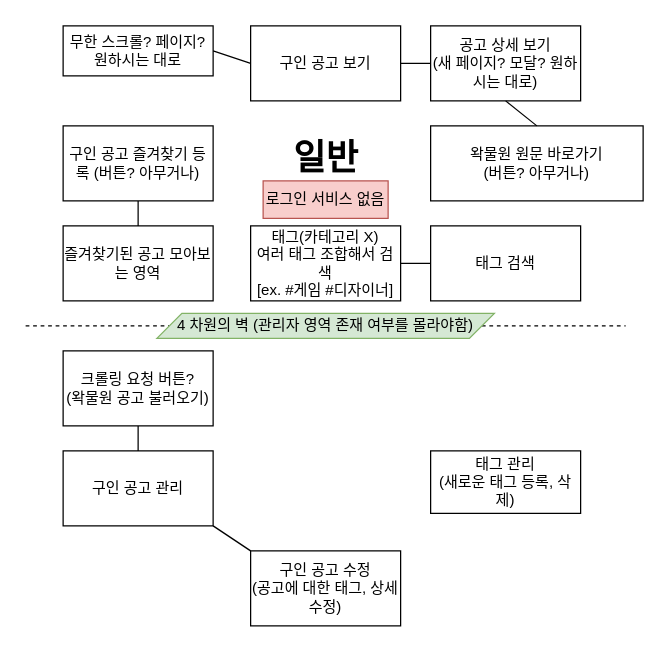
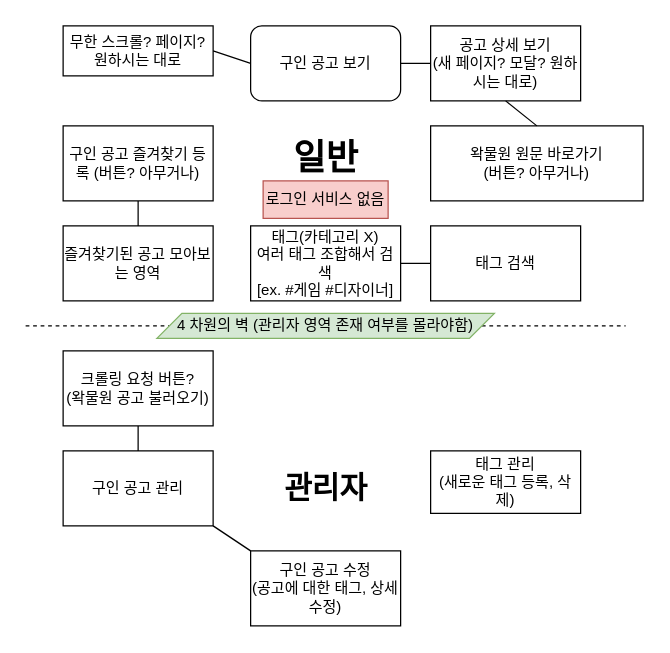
(326, 63) -> (326, 63)
none -> (326, 488)
